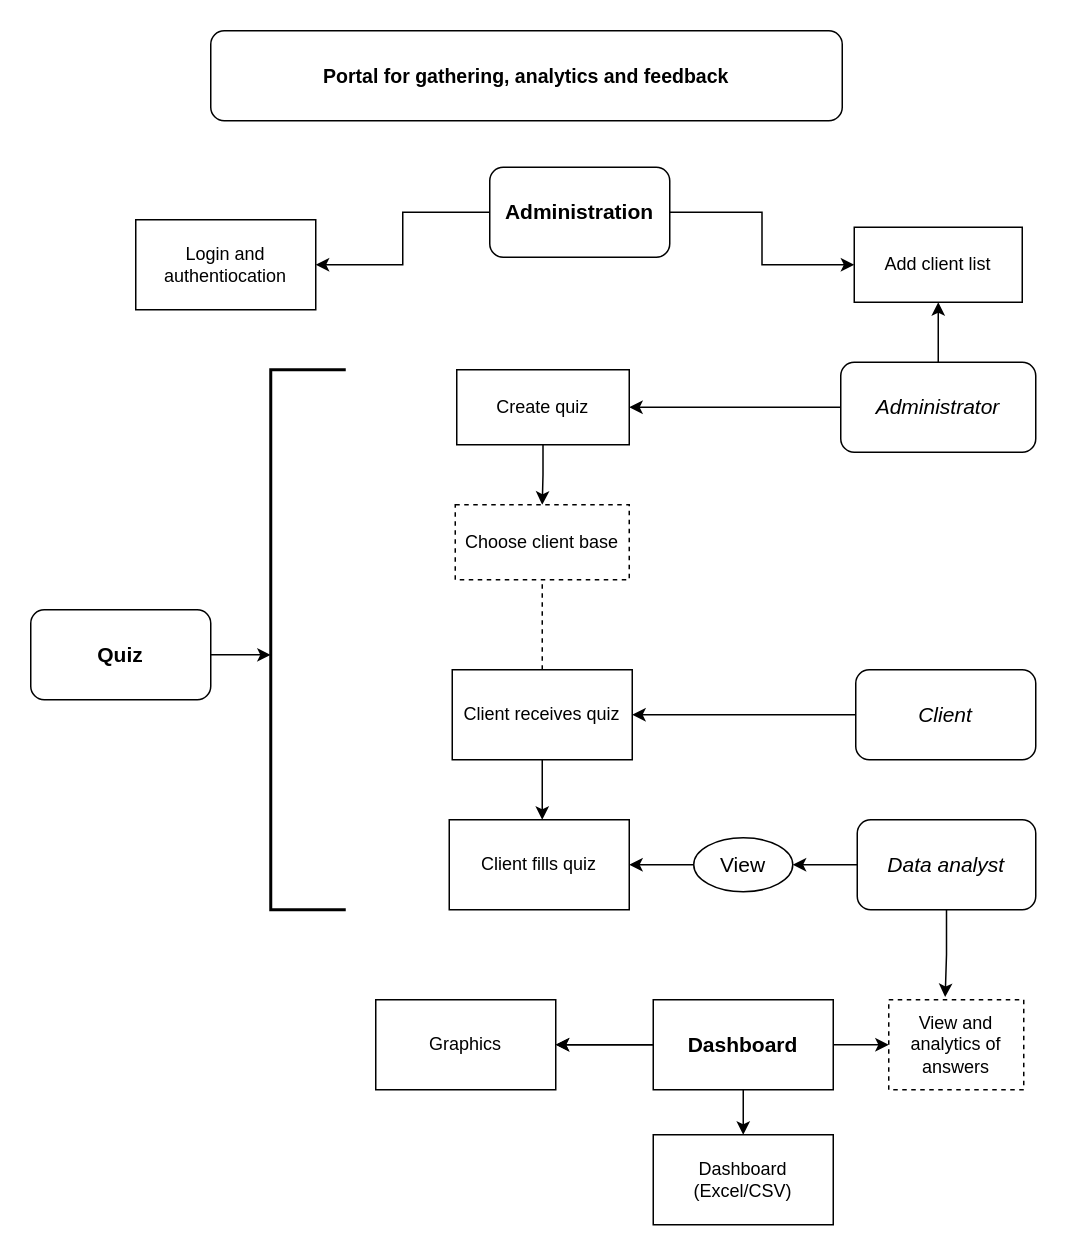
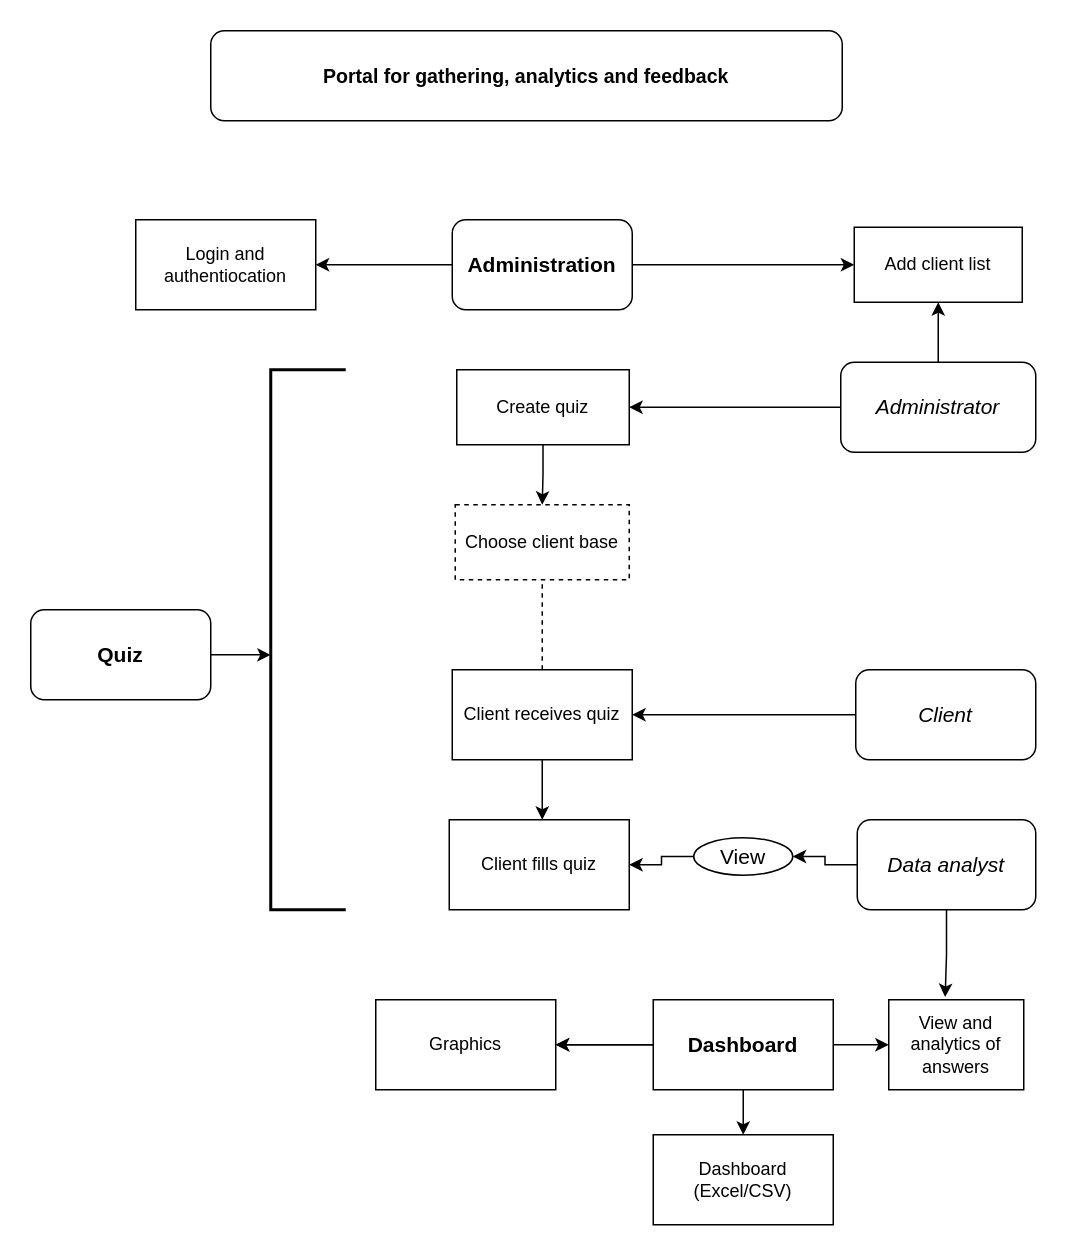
(580, 212) -> (542, 265)
(743, 865) -> (743, 857)
(956, 1045) -> (956, 1045)
